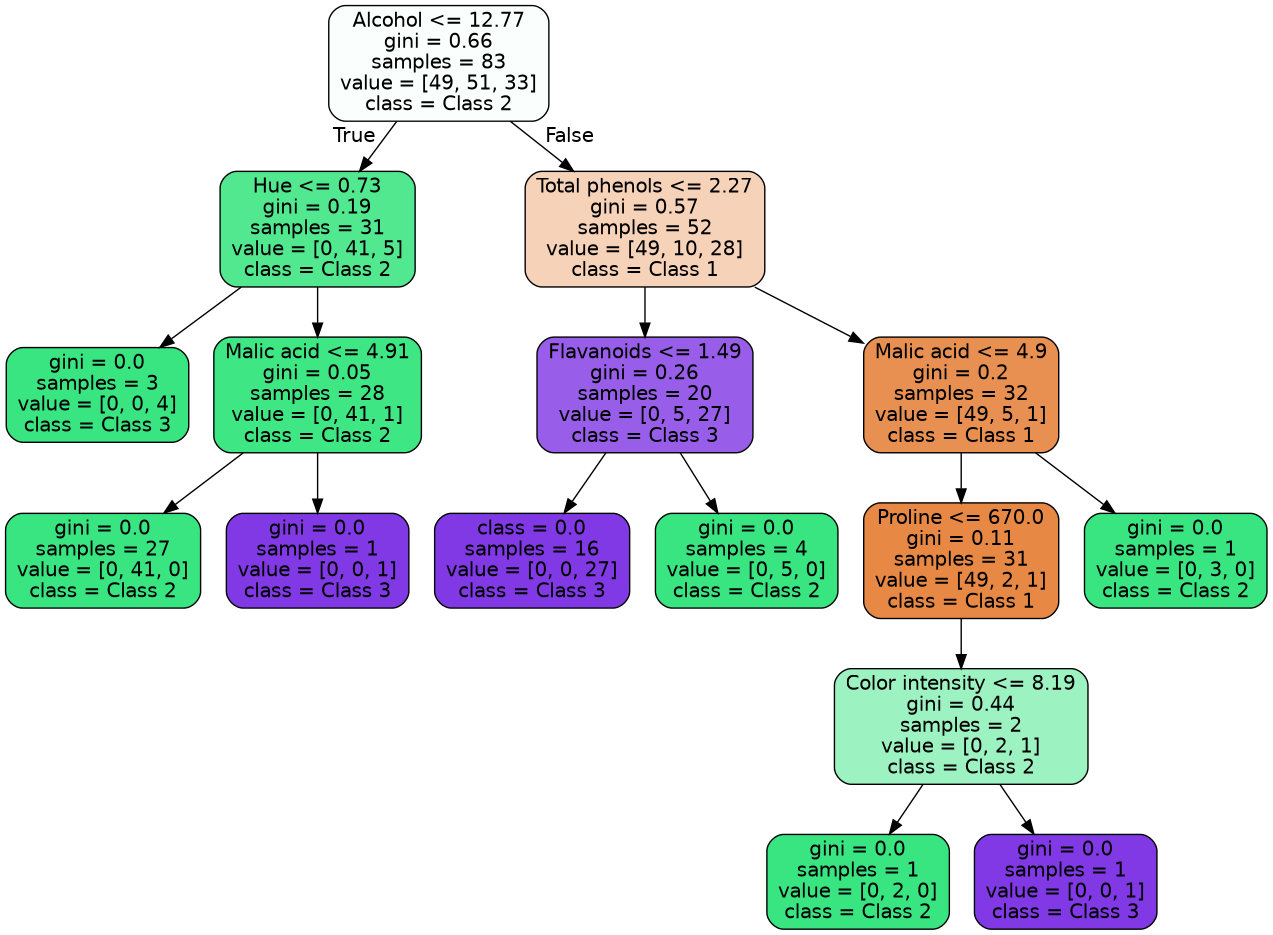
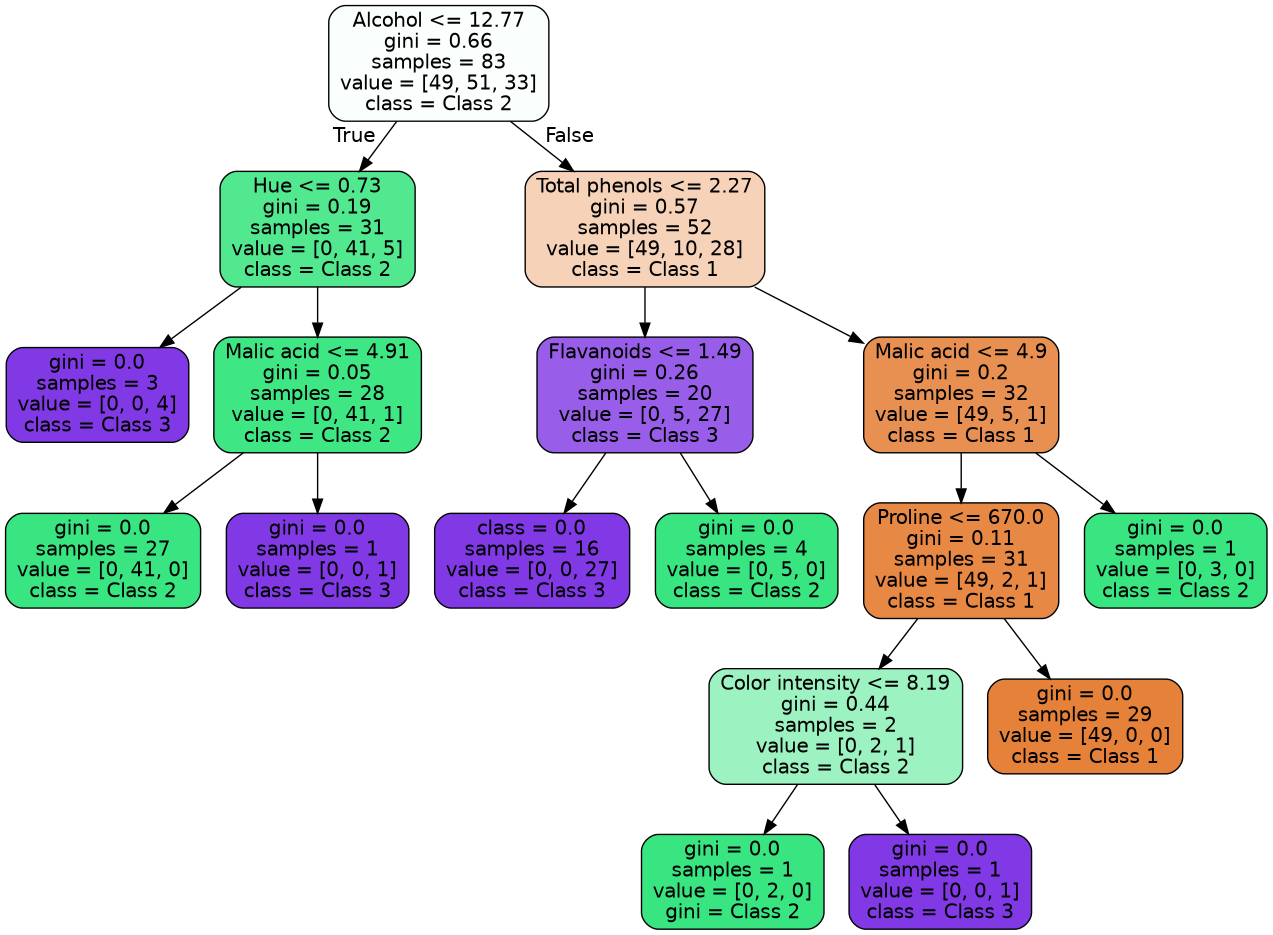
(98, 395) -> (98, 395)
none -> (1085, 726)
(858, 882) -> (733, 882)
